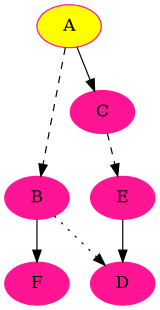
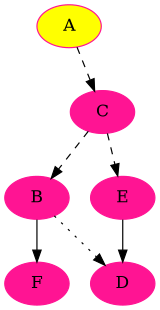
(84, 64) -> (84, 64)
(54, 106) -> (73, 150)
